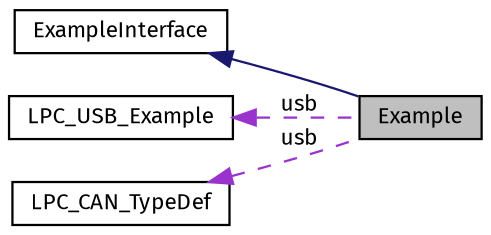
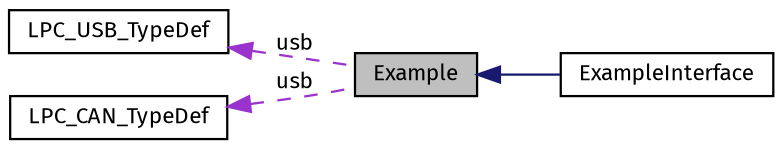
(295, 77) -> (530, 75)
(121, 118) -> (119, 32)
